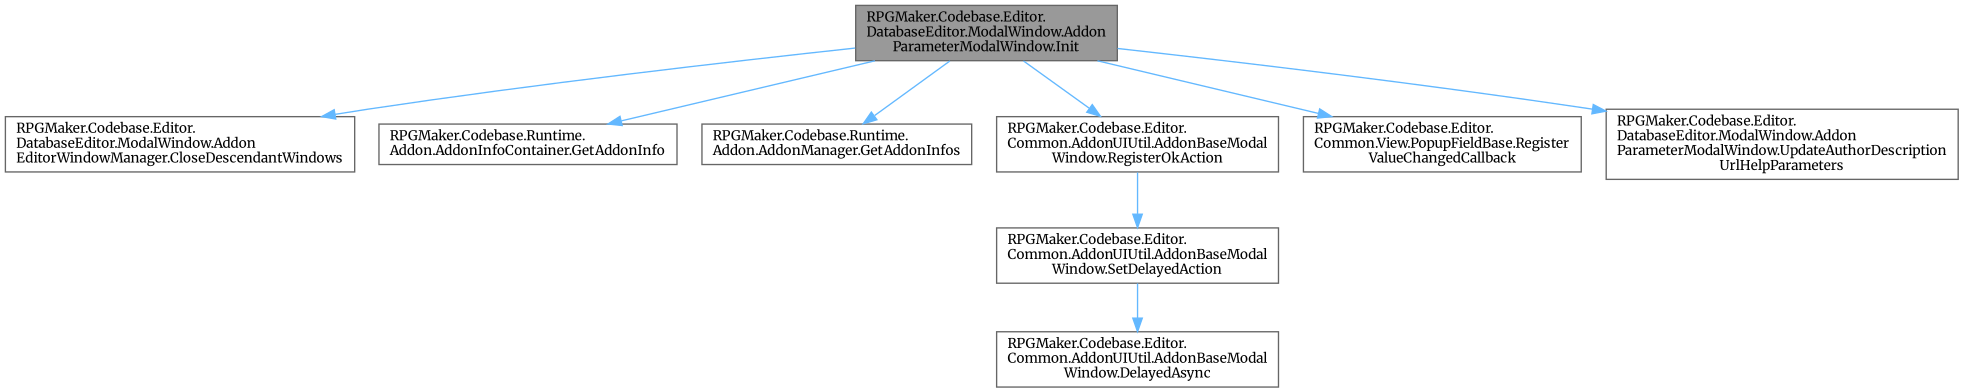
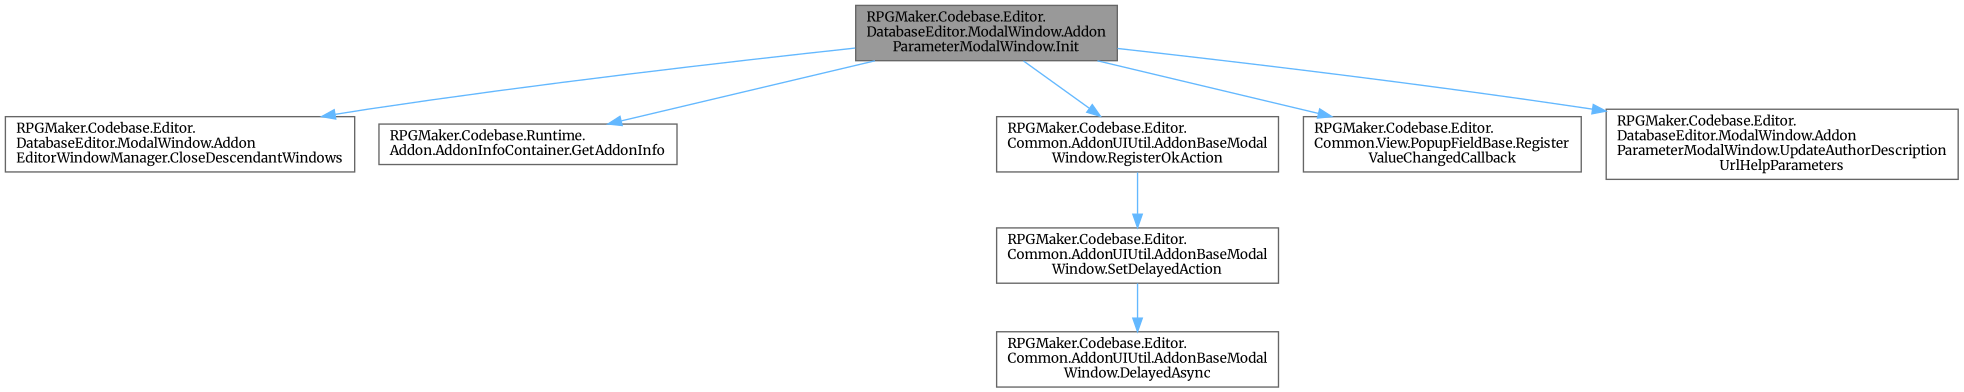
(837, 144) -> none
